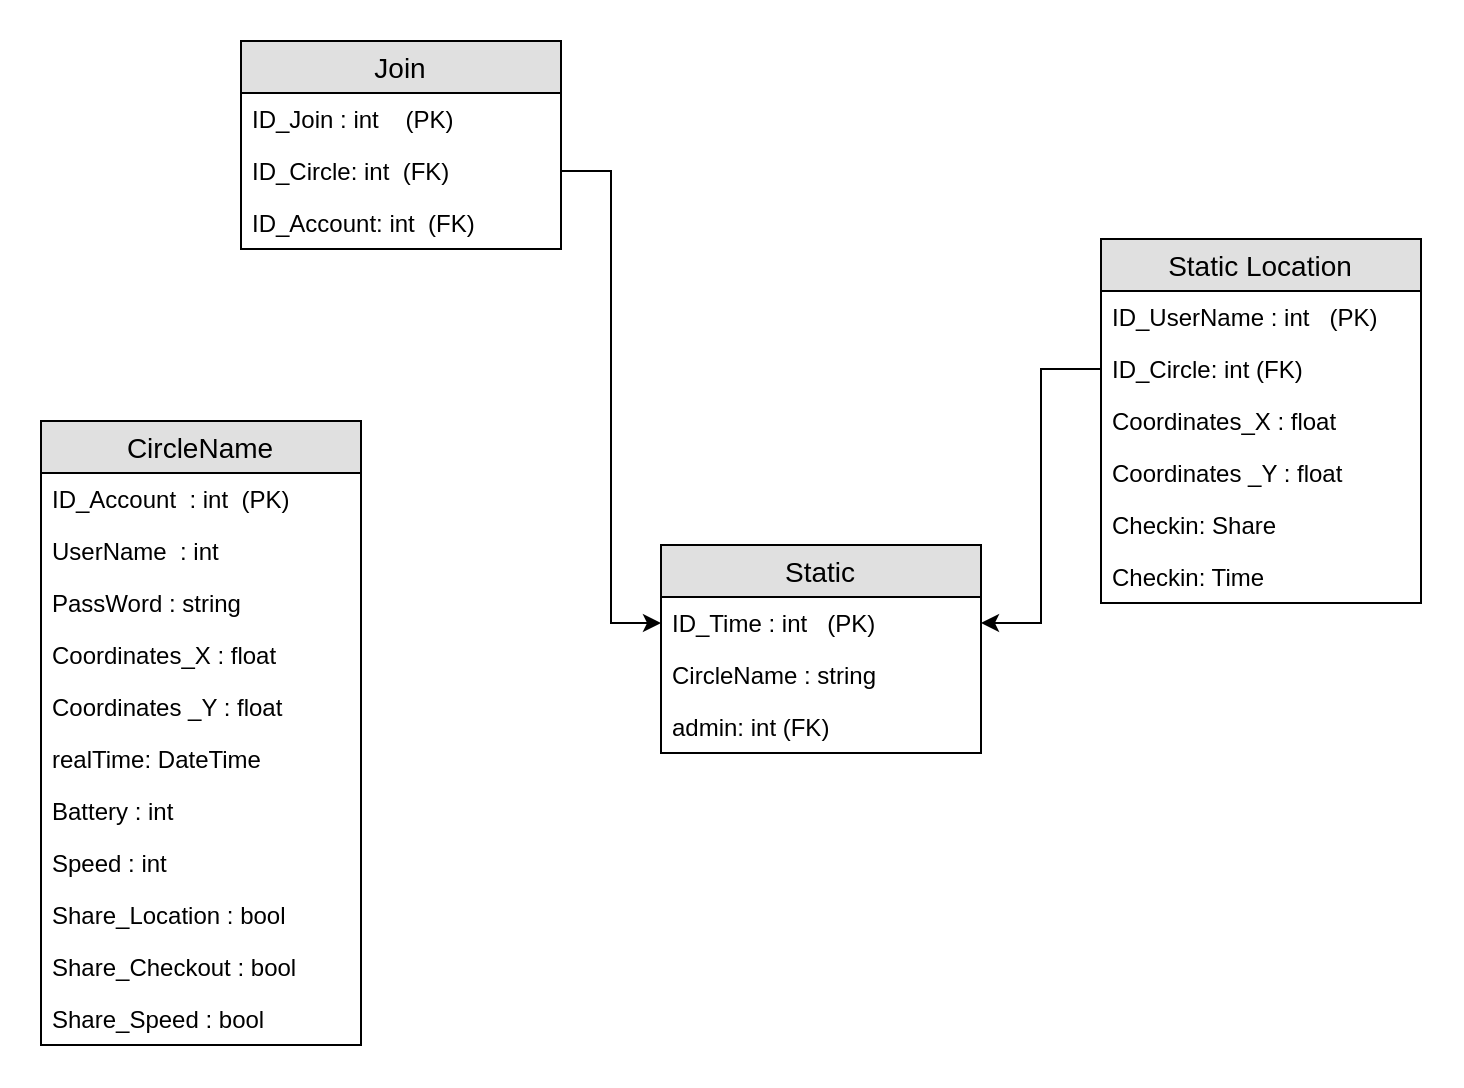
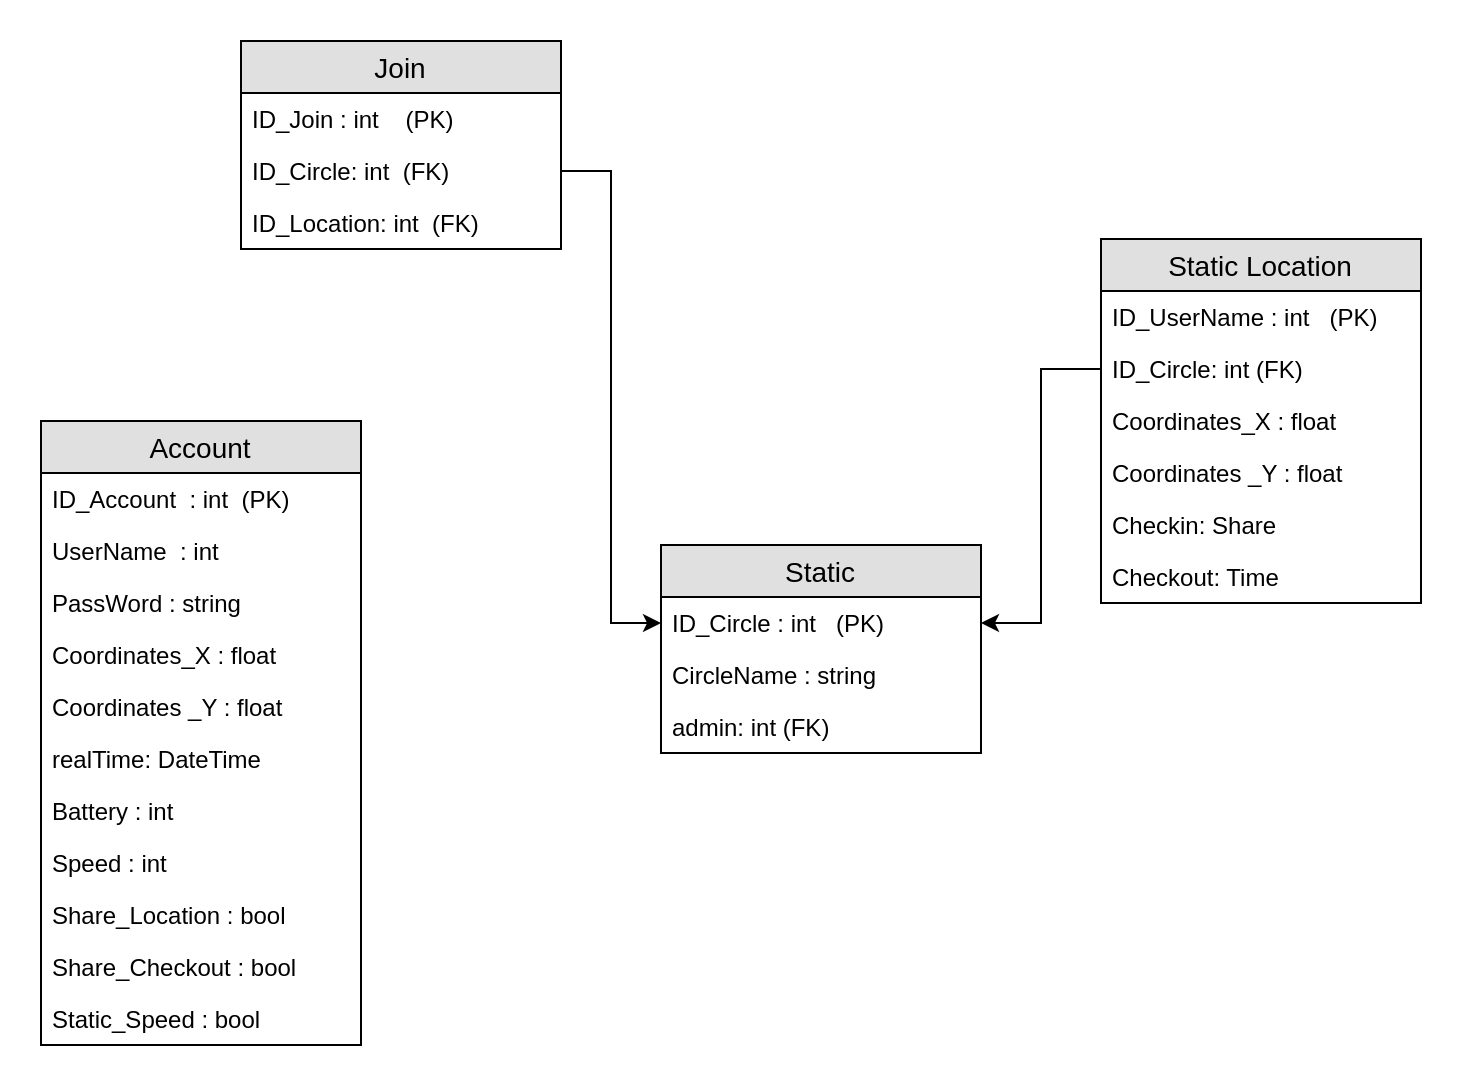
(381, 224) -> (384, 224)
(200, 449) -> (200, 449)
(1187, 578) -> (1197, 578)
(788, 624) -> (798, 624)
(160, 1020) -> (164, 1020)
